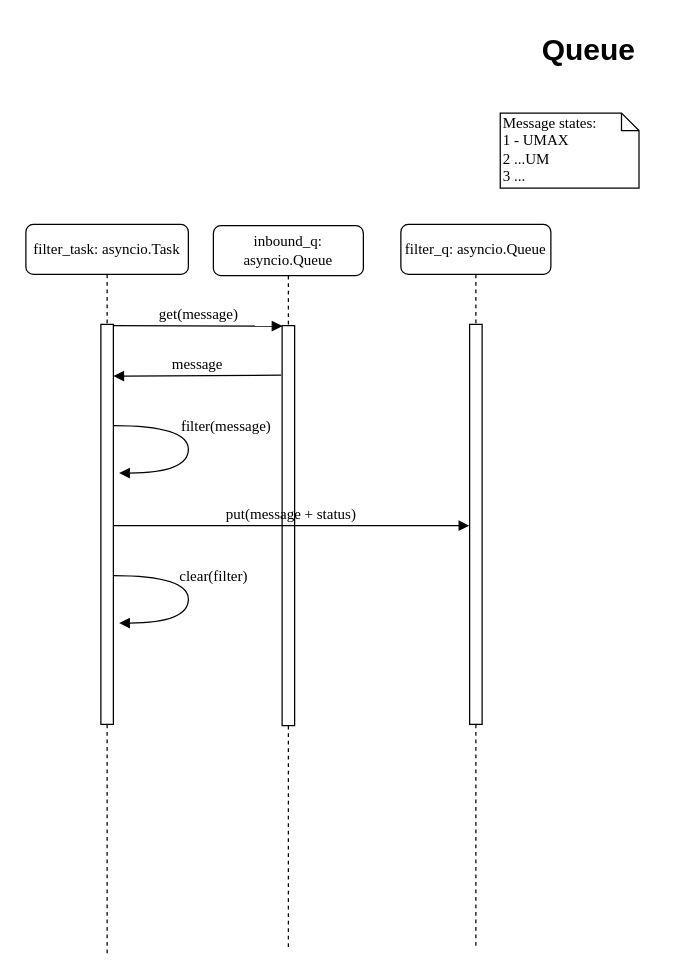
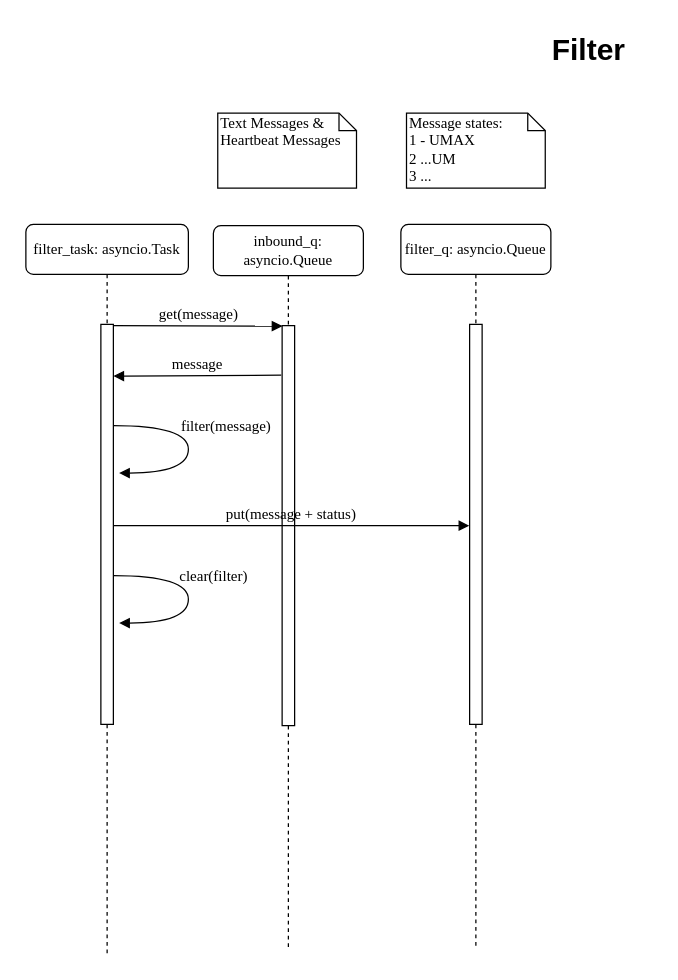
(589, 51) -> (589, 51)
none -> (287, 151)
(569, 151) -> (476, 151)
